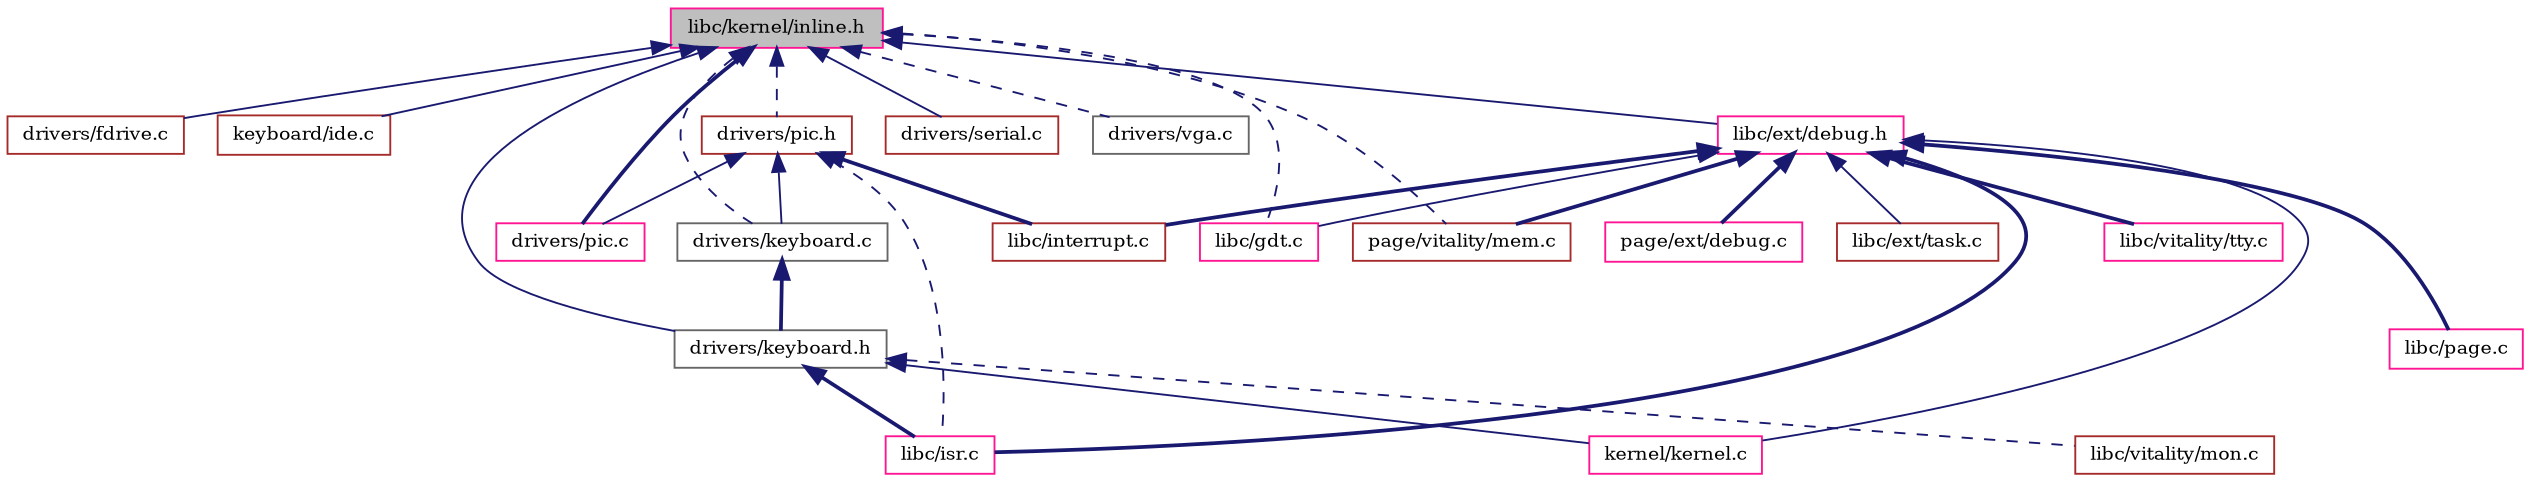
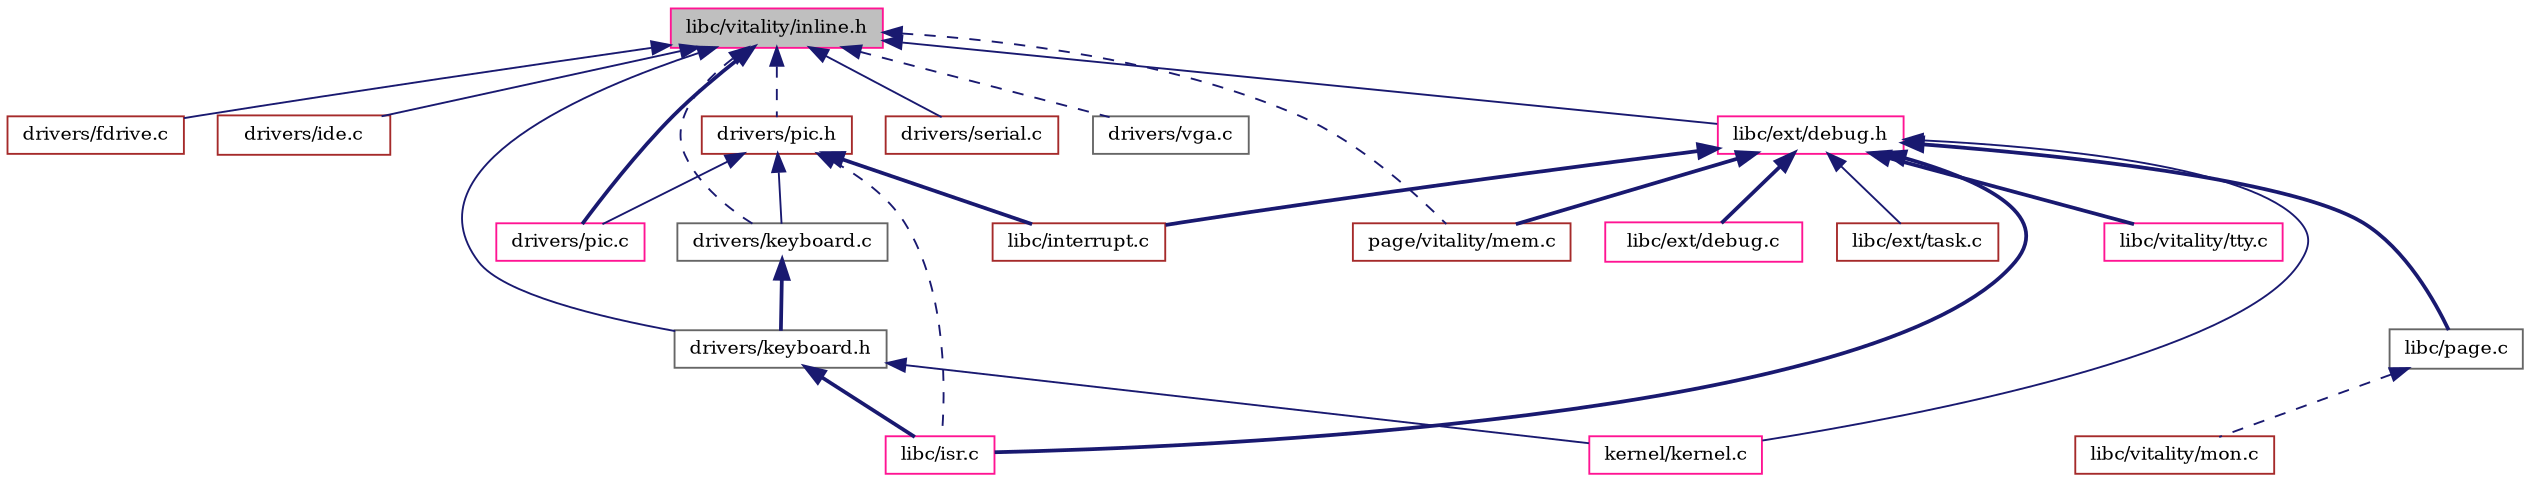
(777, 28) -> (777, 28)
(304, 135) -> (304, 135)
(1259, 242) -> none
(1704, 242) -> (1704, 242)
(2456, 349) -> (2456, 349)
(1490, 403) -> (2305, 406)
